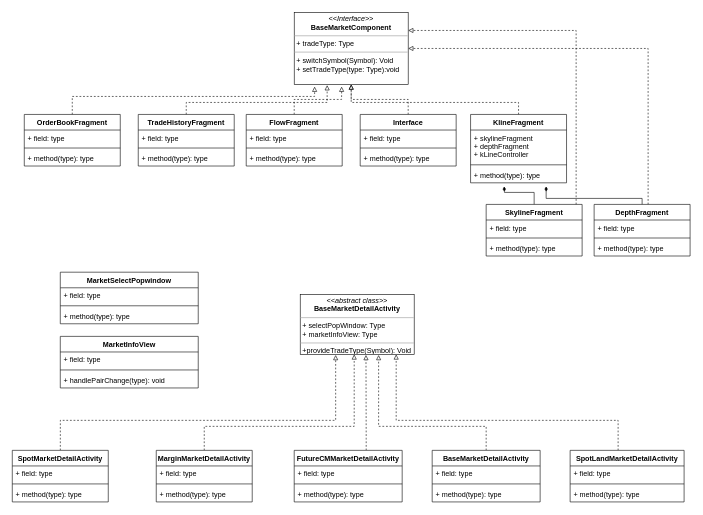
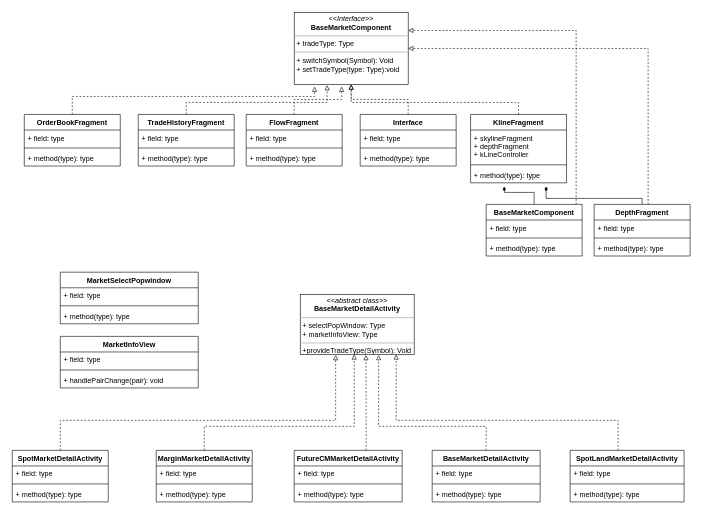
(534, 212) -> (534, 212)
(118, 380) -> (118, 380)
